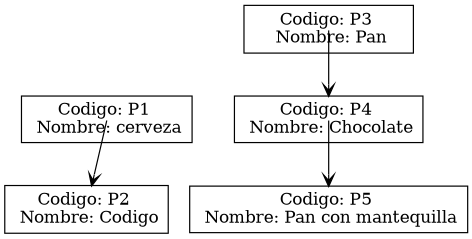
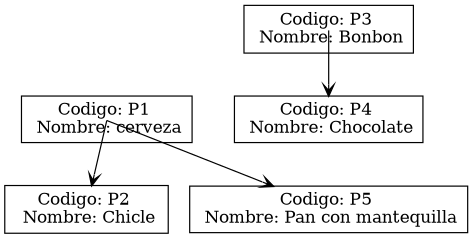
(329, 29) -> (329, 29)
(329, 148) -> (185, 151)
(86, 209) -> (86, 209)
